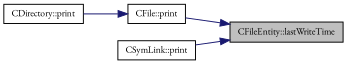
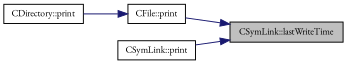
(287, 32) -> (287, 32)
